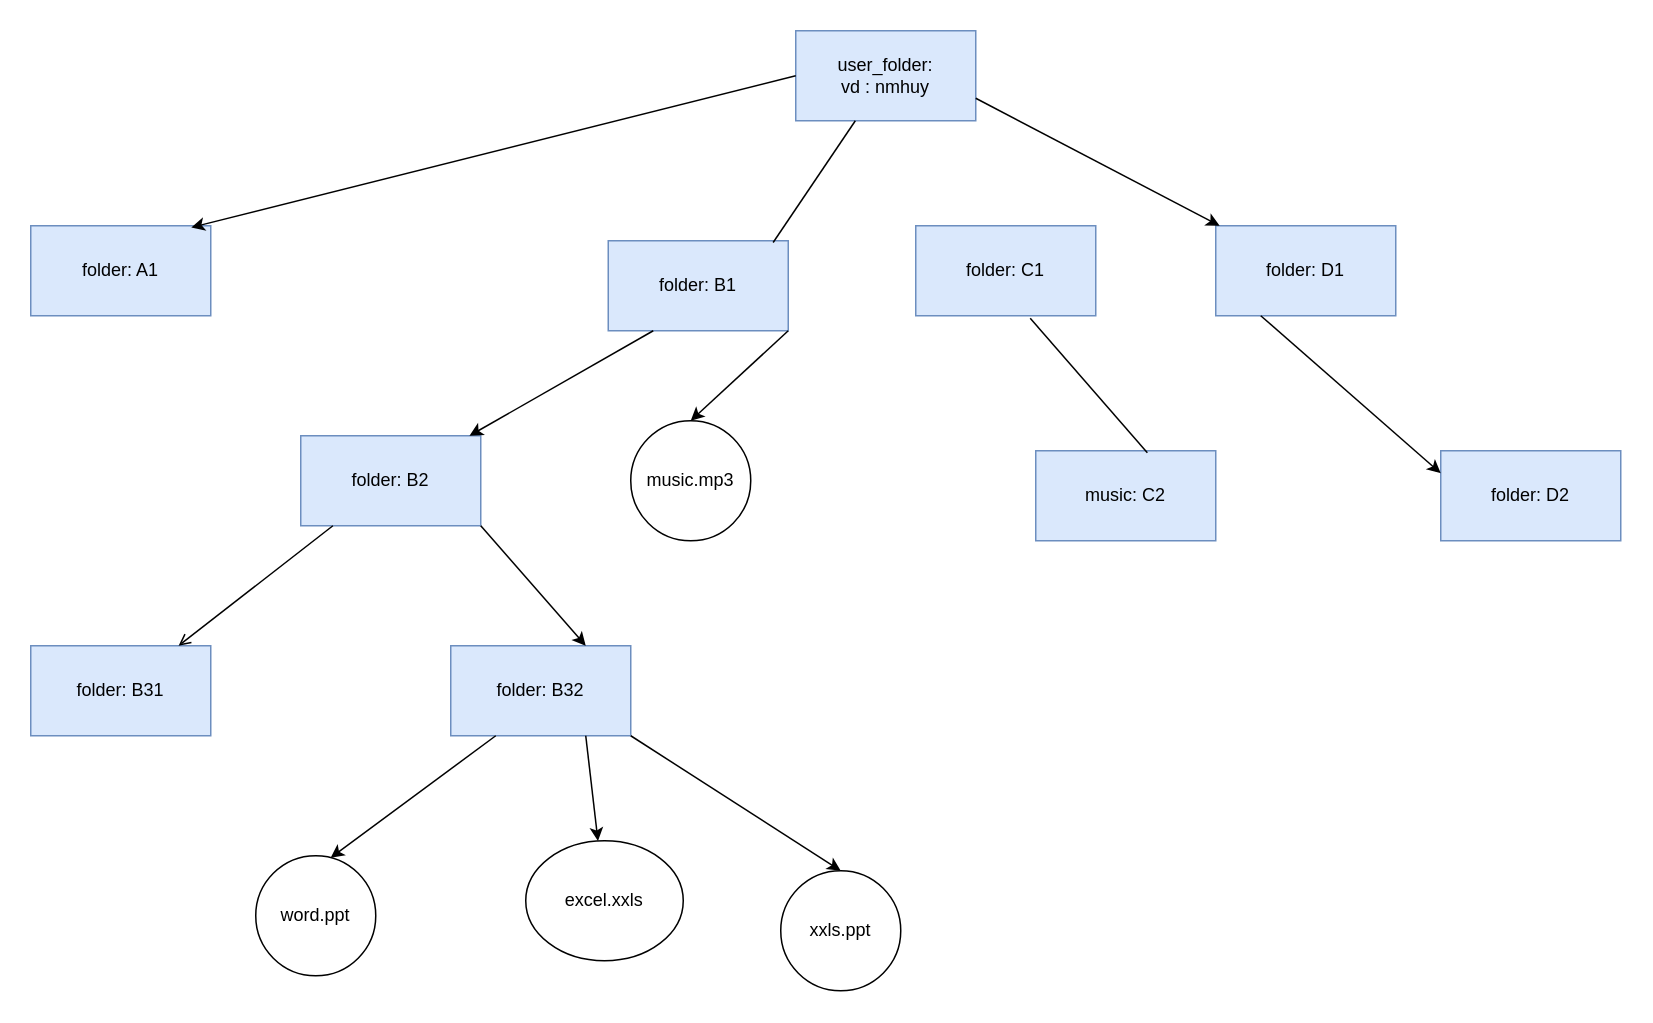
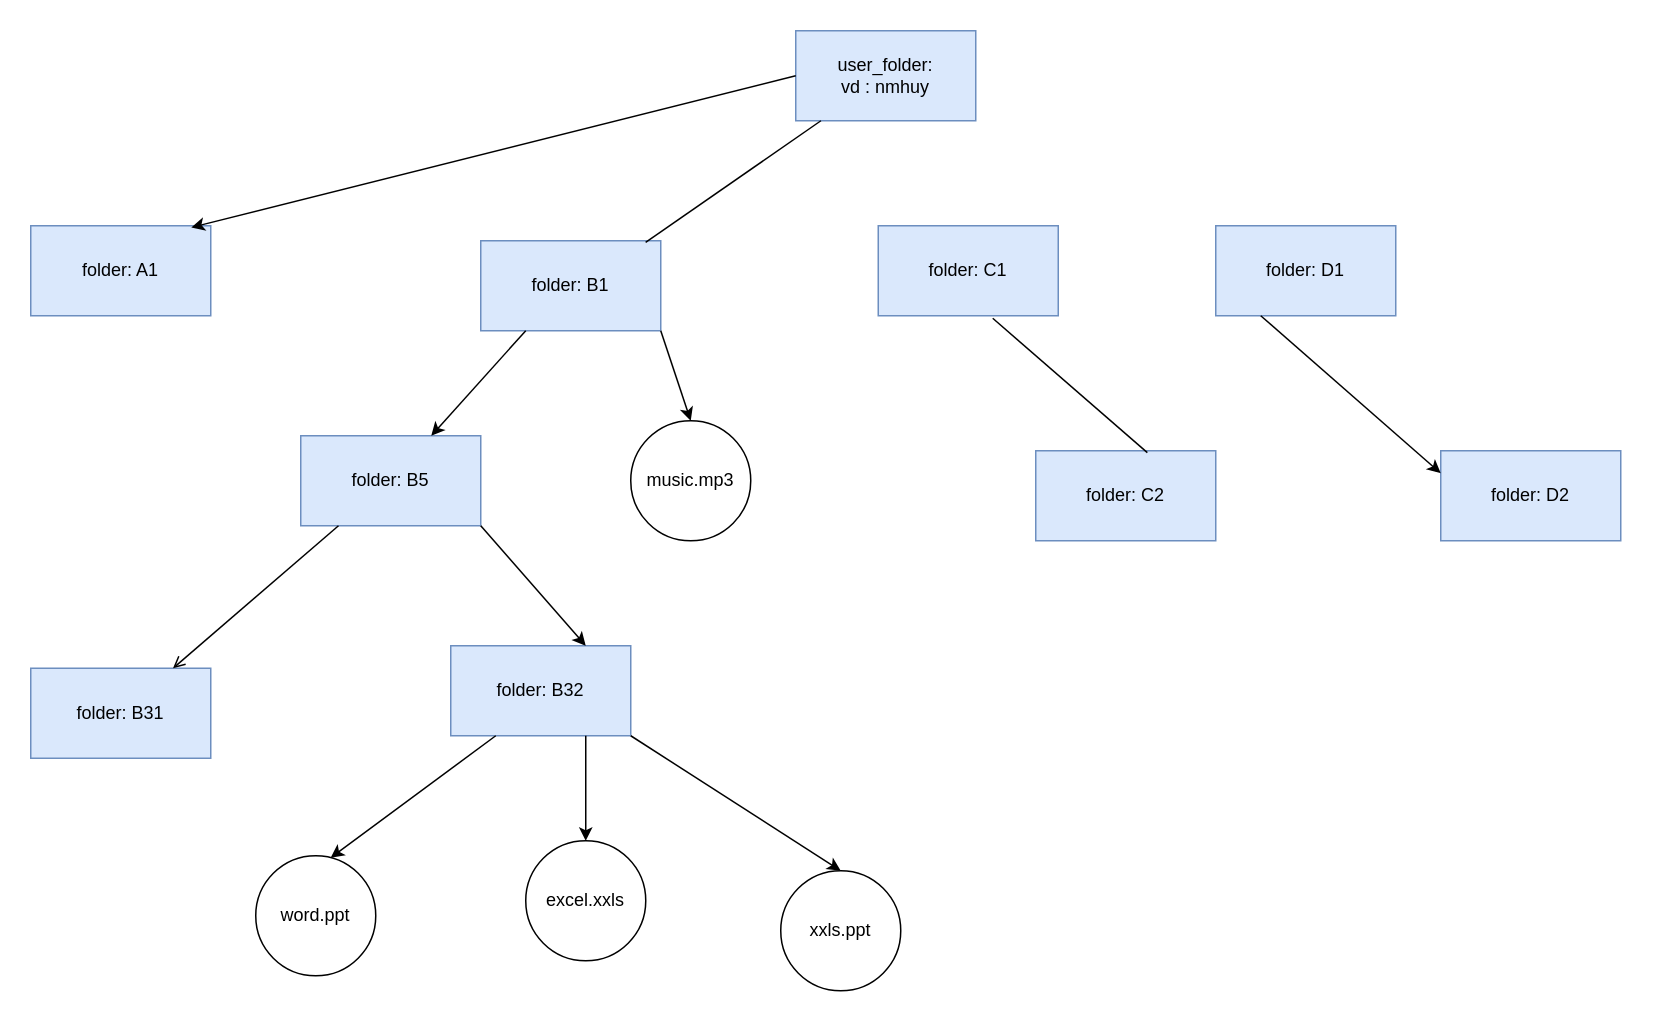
(1093, 160) -> none
(1006, 271) -> (968, 271)
(698, 286) -> (571, 286)
(391, 481) -> (391, 481)
(1126, 496) -> (1126, 496)
(121, 691) -> (121, 713)
(605, 901) -> (586, 901)
